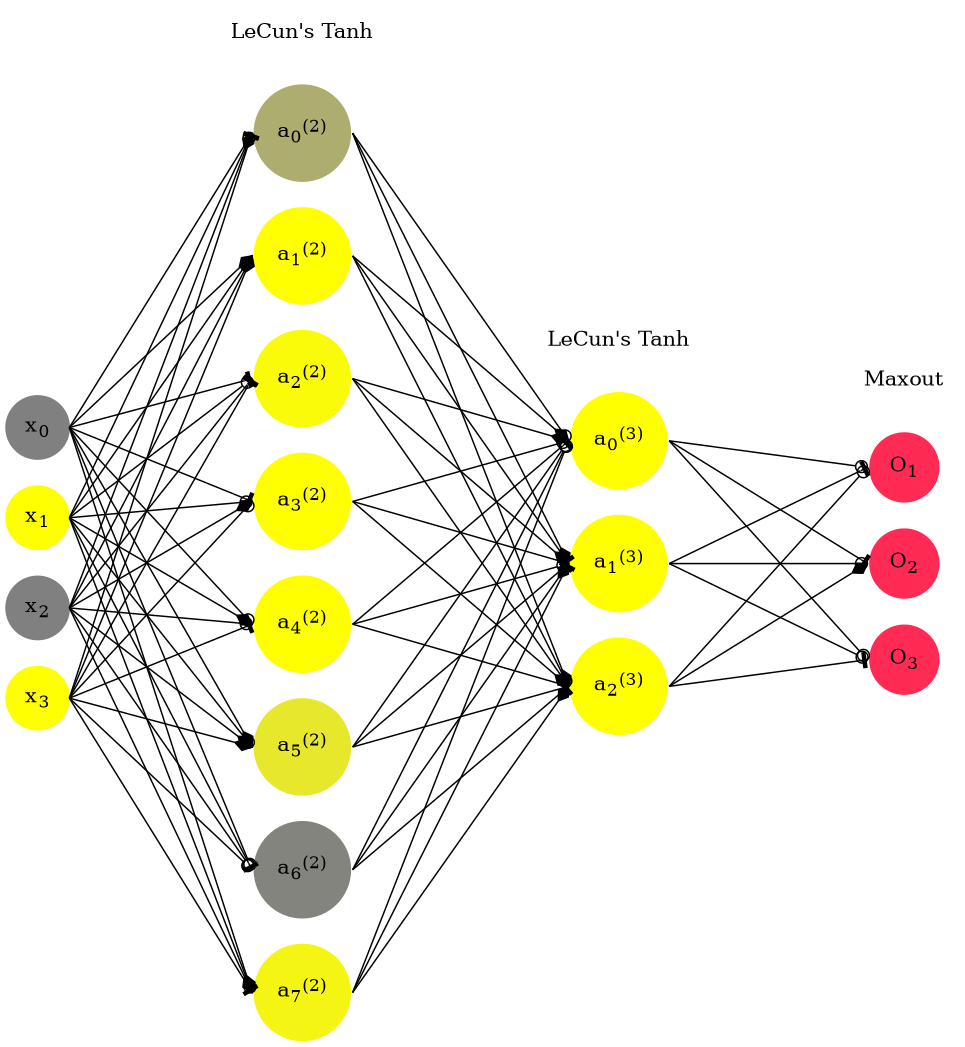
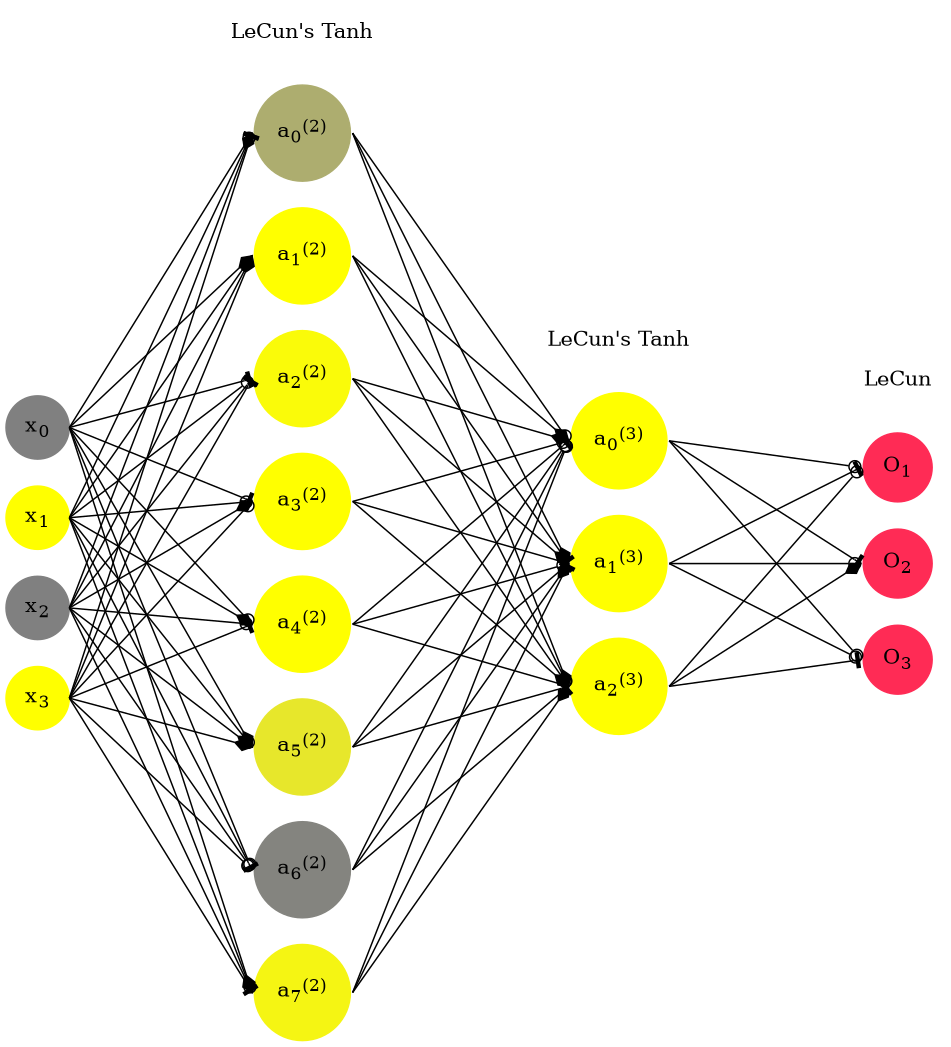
(904, 380) -> (898, 380)
